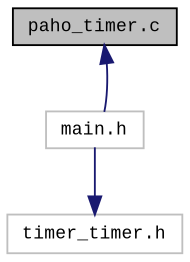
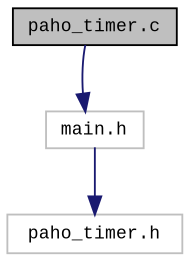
(107, 88) -> (83, 69)
(95, 234) -> (95, 234)
